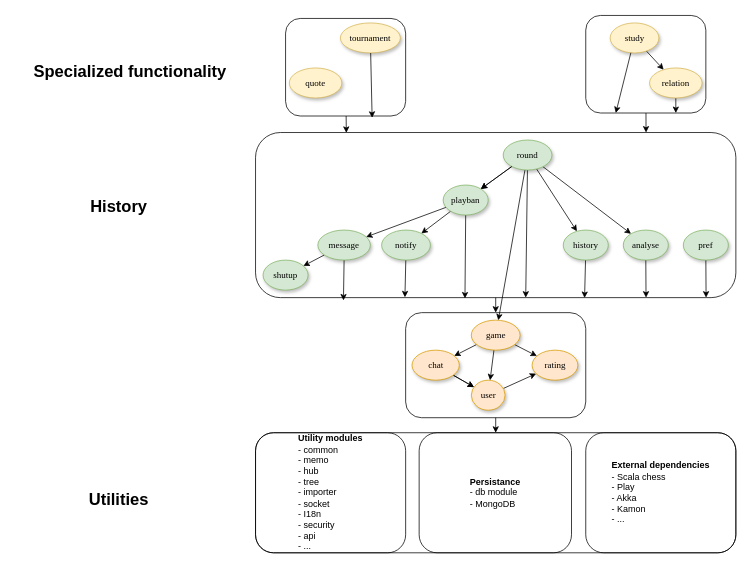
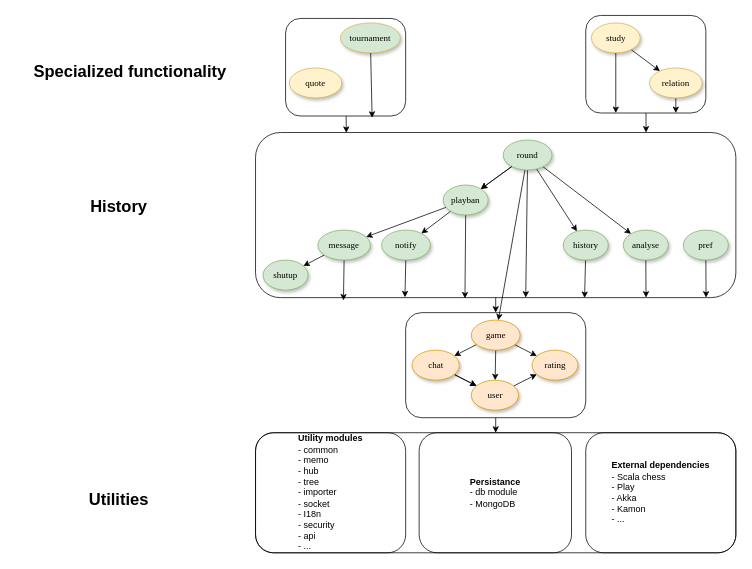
(370, 38) -> (370, 38)
(634, 38) -> (615, 38)
(488, 395) -> (495, 395)
